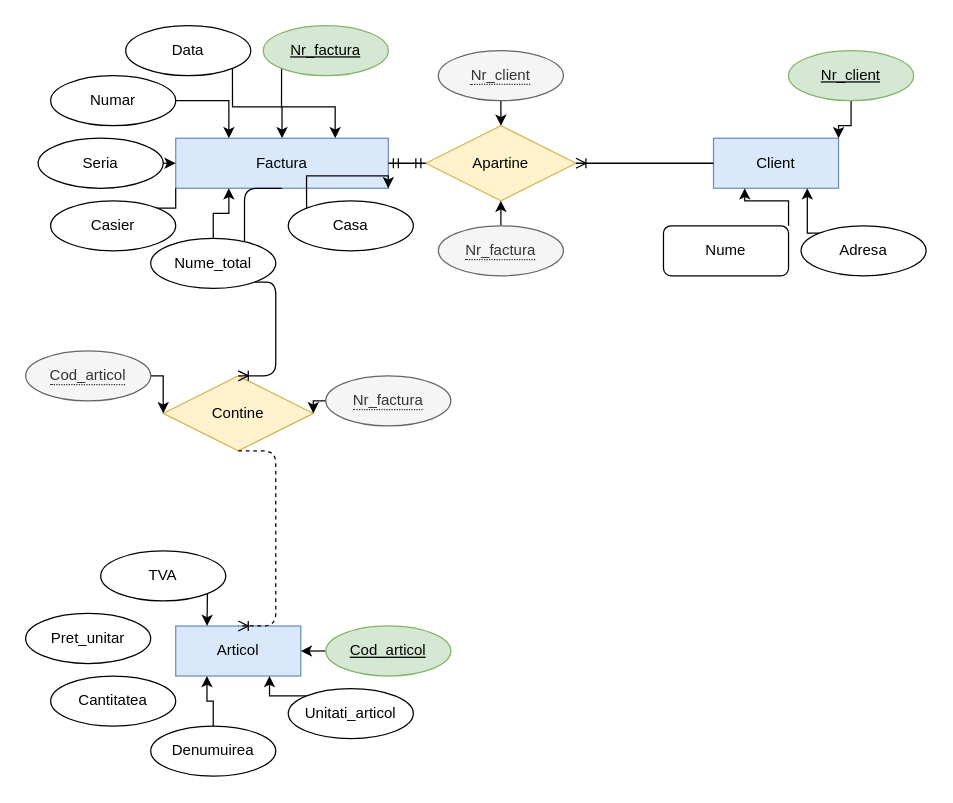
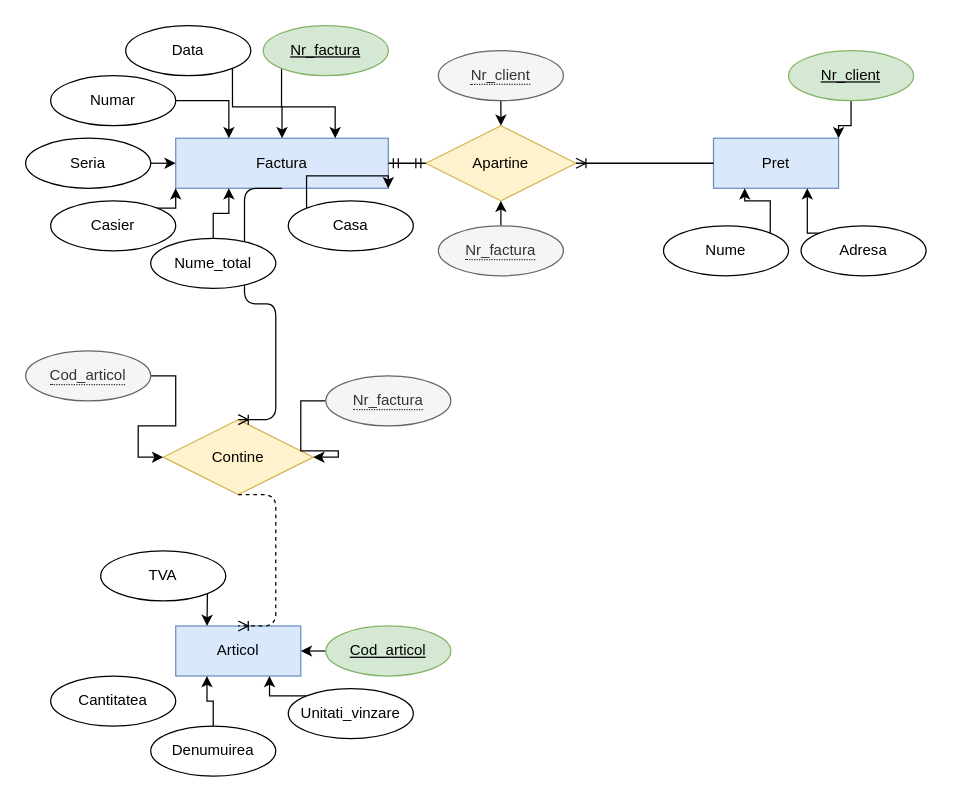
(101, 163) -> (88, 163)
(776, 163) -> (776, 163)
(176, 194) -> (176, 198)
(726, 251) -> (726, 251)
(238, 413) -> (238, 457)
(88, 638) -> none
(351, 713) -> (351, 713)
